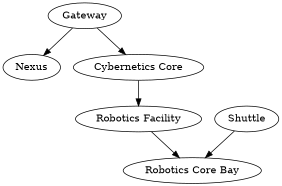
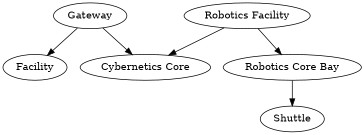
(32, 67) -> (35, 67)
(139, 90) -> (200, 40)
(223, 142) -> (292, 90)
